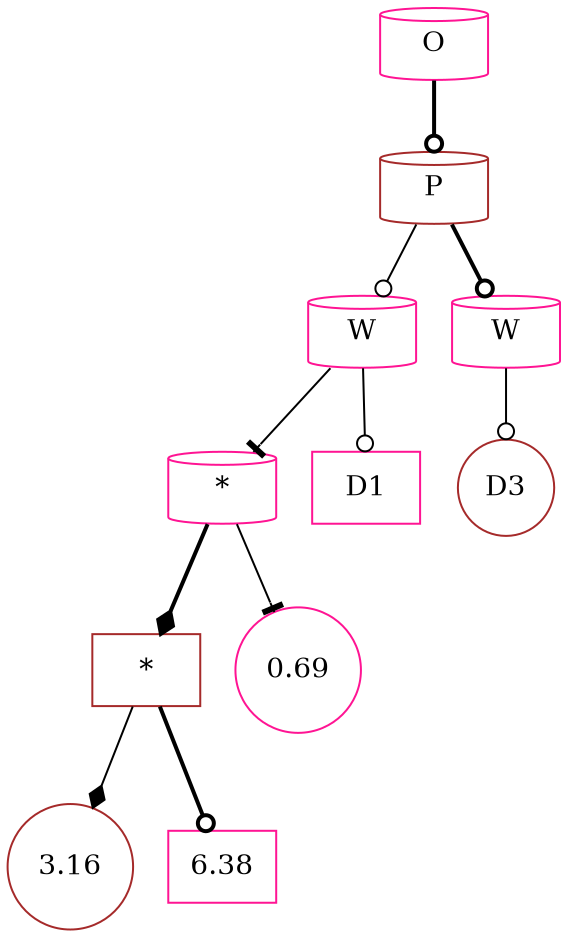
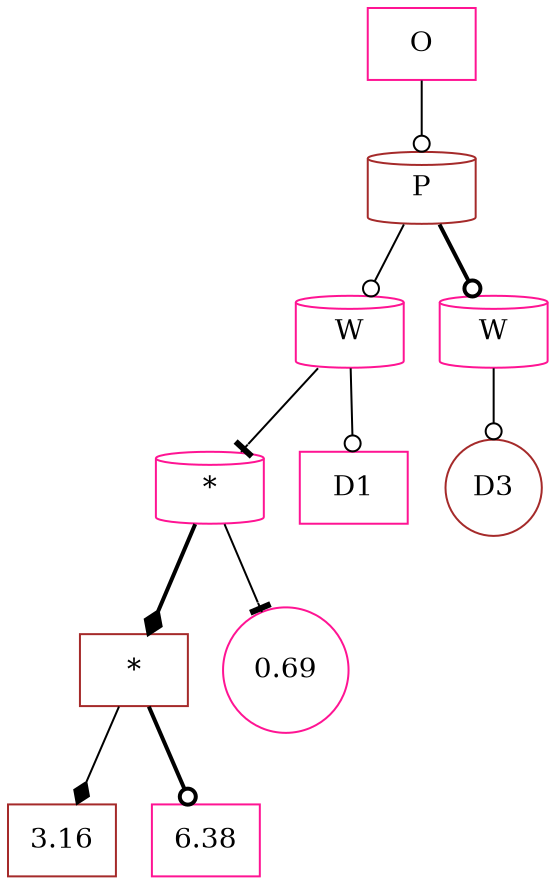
(434, 44) -> (422, 44)
(434, 108) -> (422, 108)
(70, 867) -> (62, 840)
